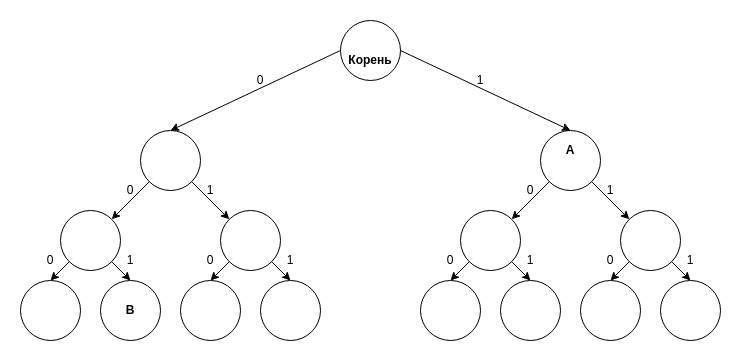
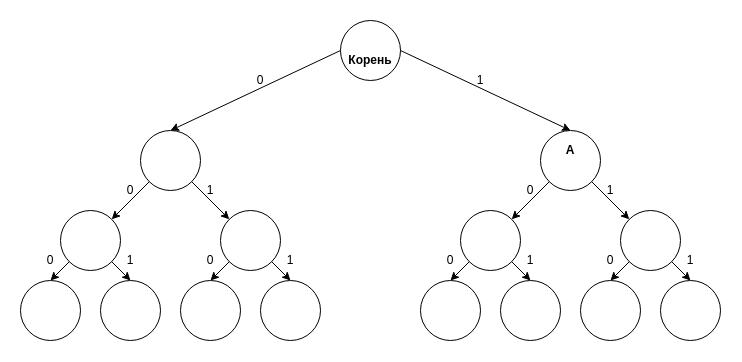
(131, 311) -> none
